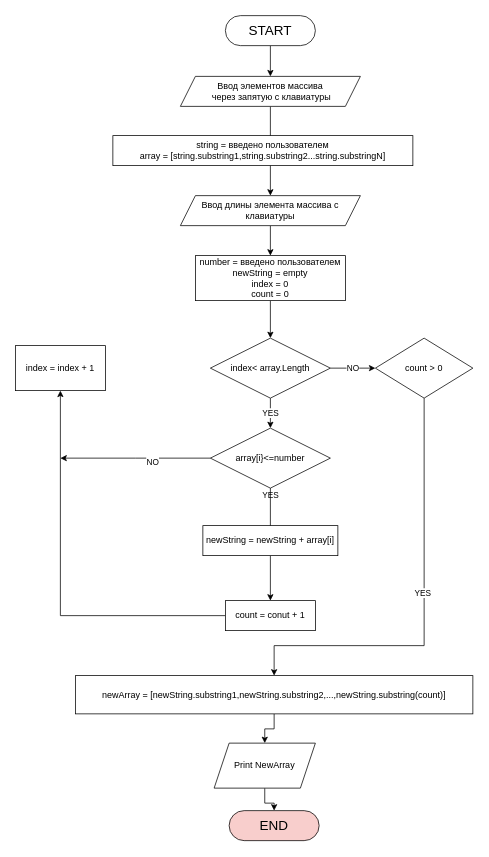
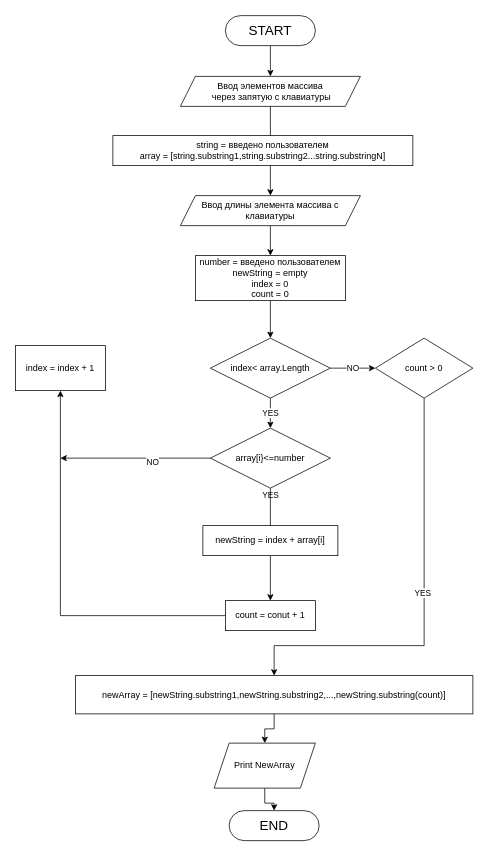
(270, 540) -> (270, 540)
(274, 825) -> (274, 825)
